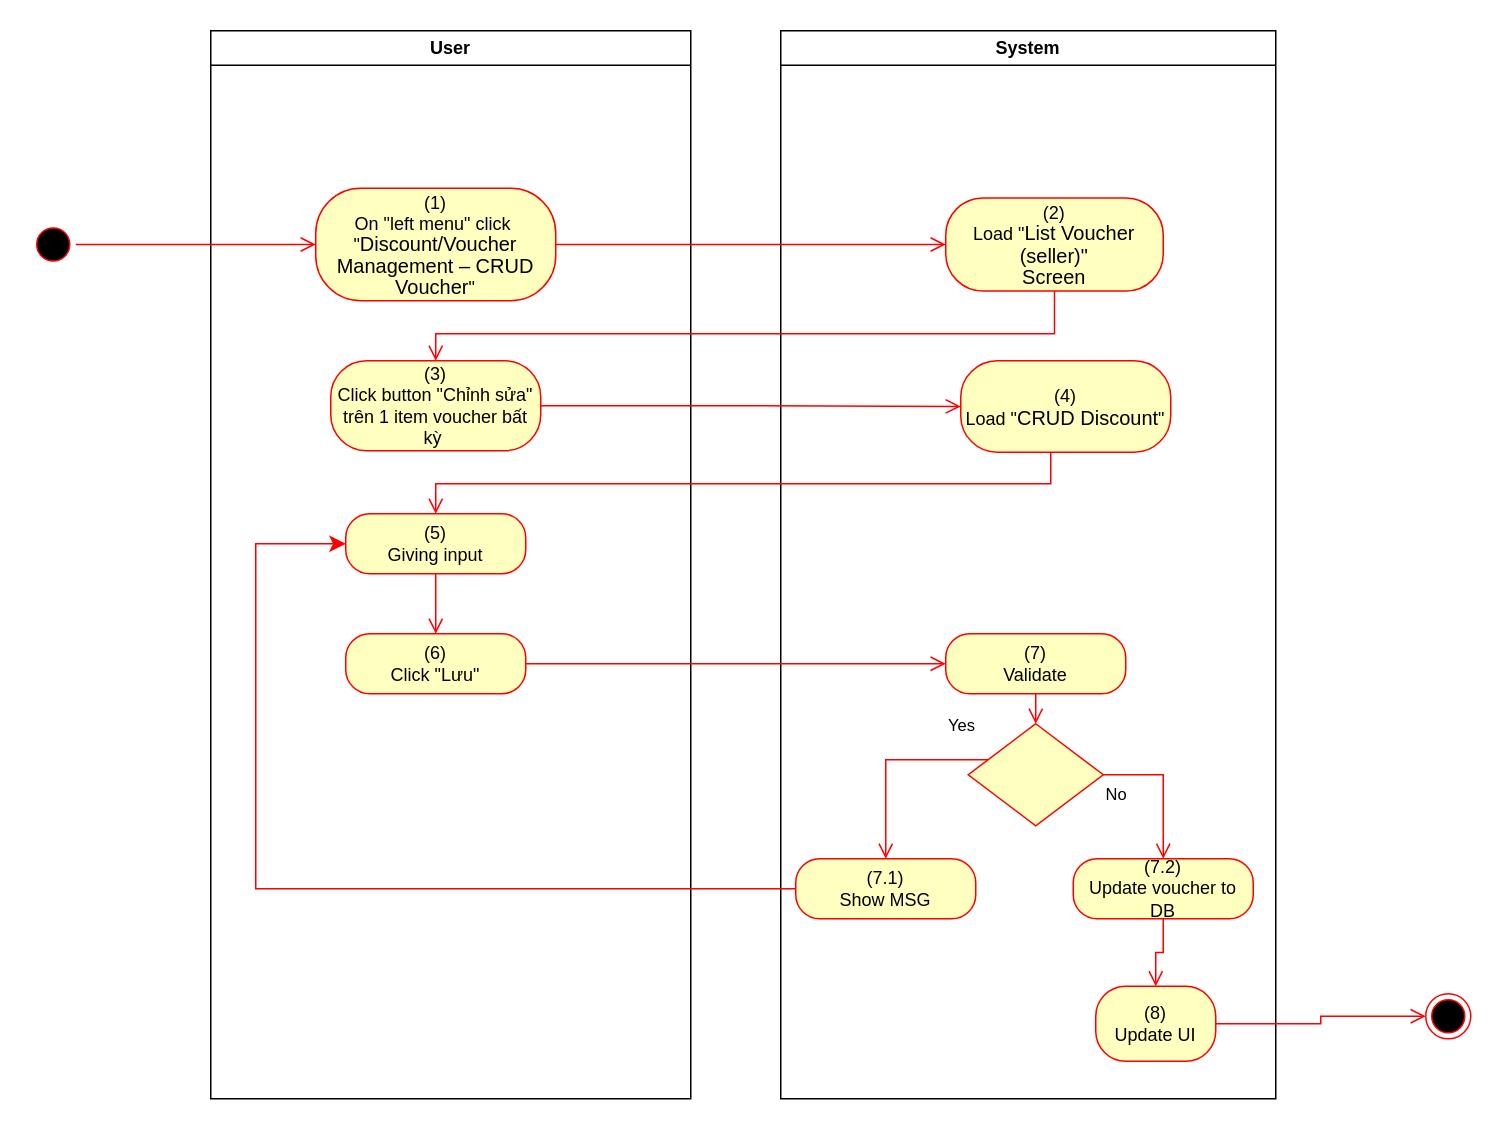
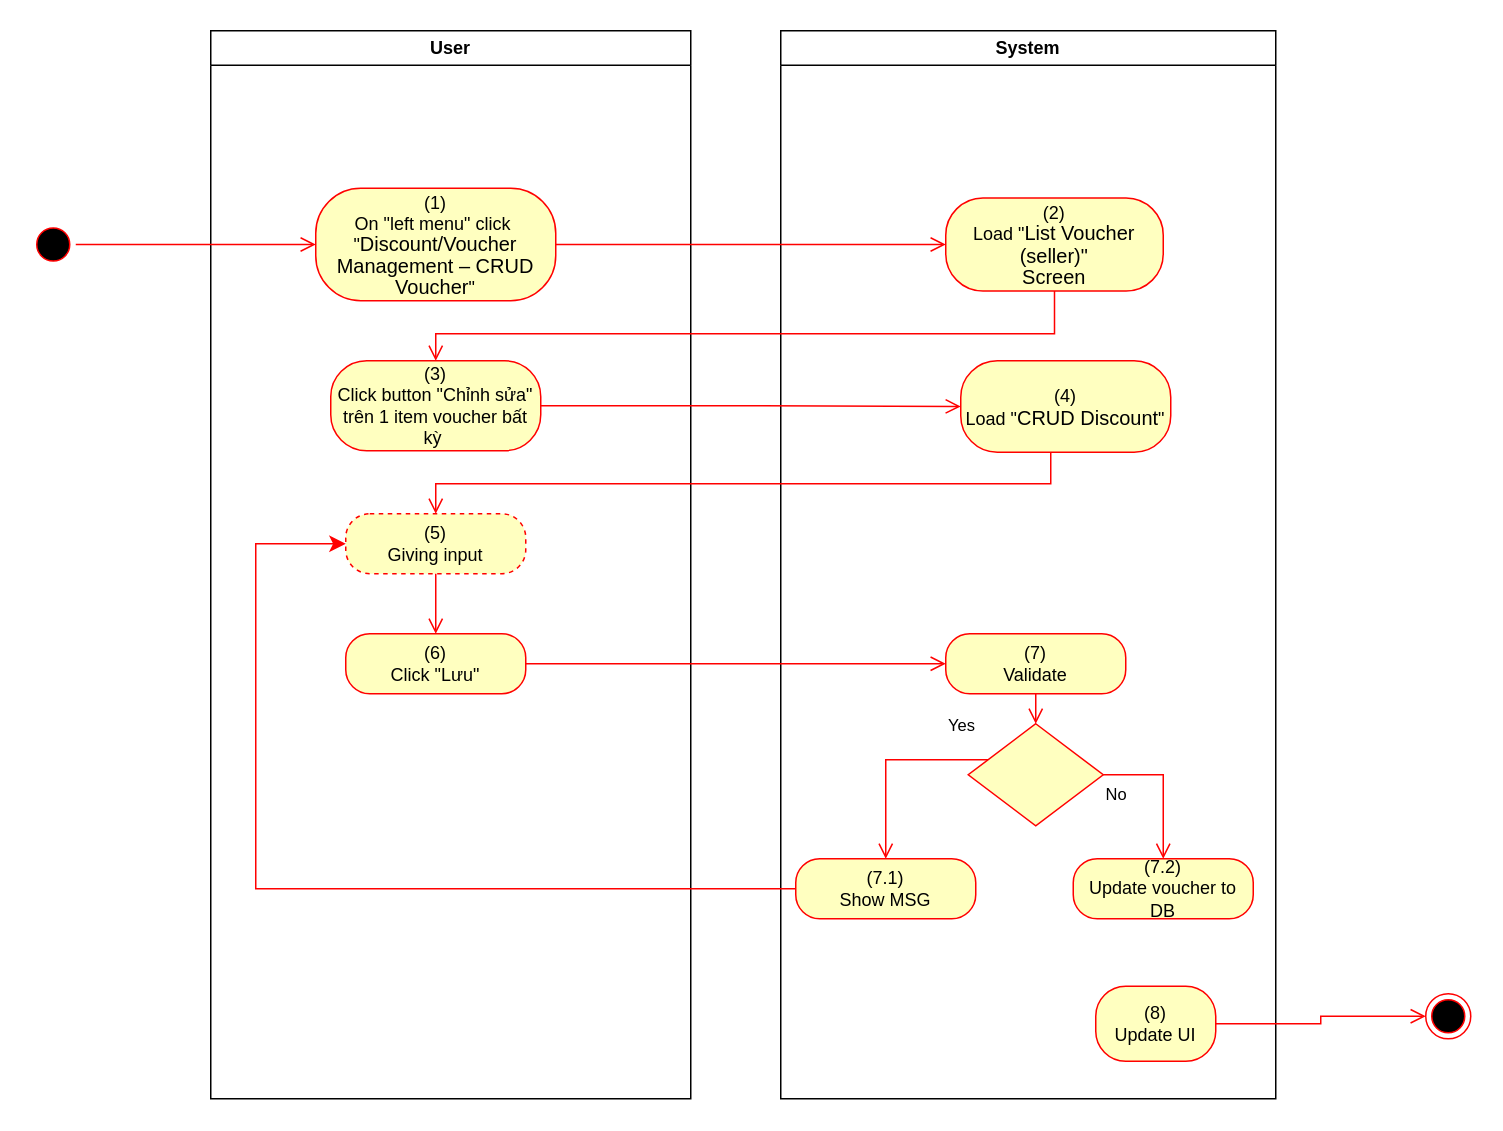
(436, 544) -> (436, 544)
(1161, 953) -> none
